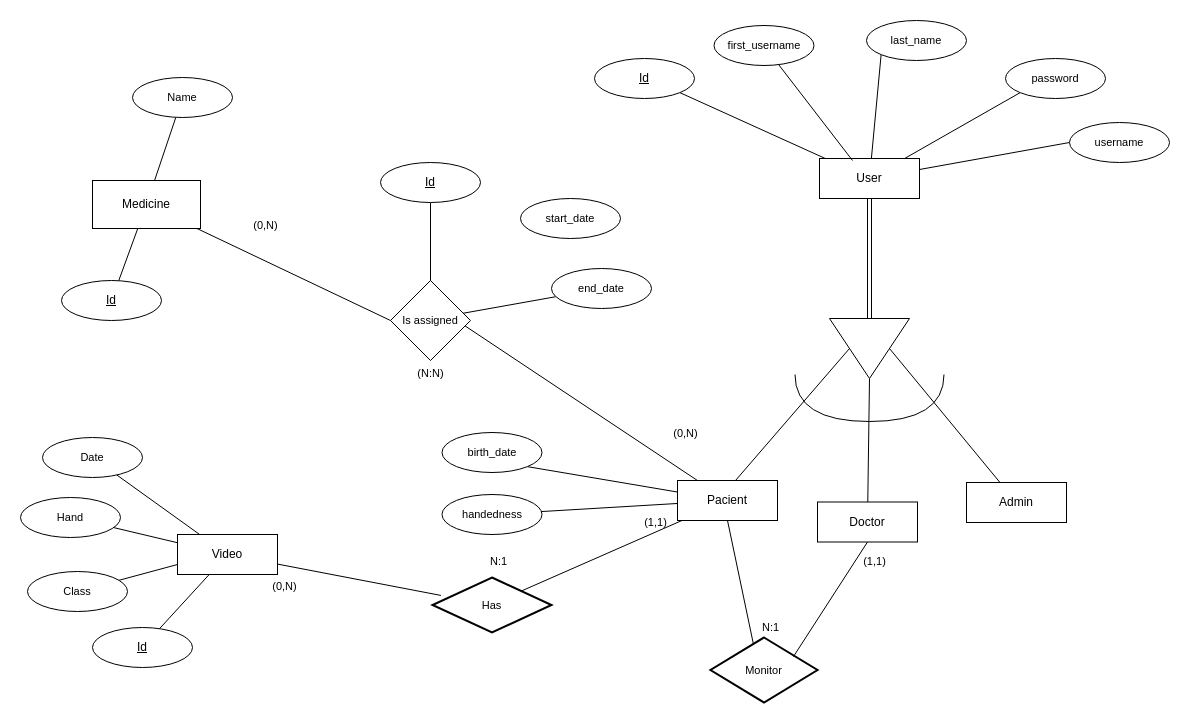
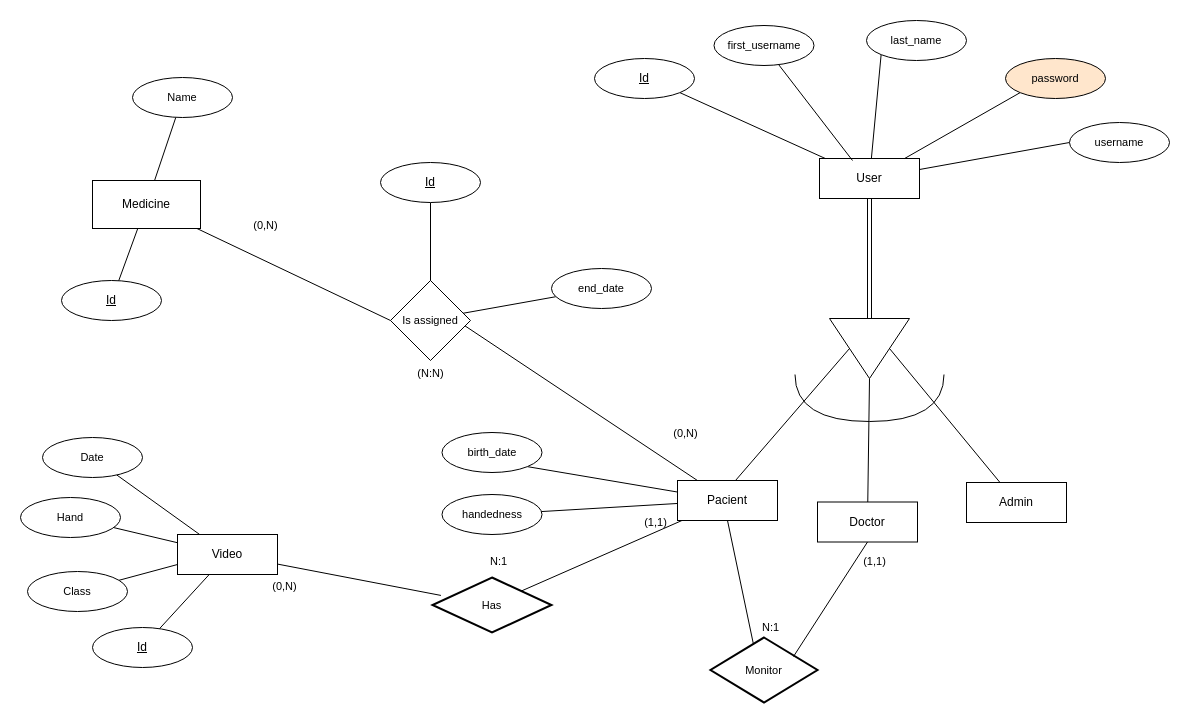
(1056, 79) -> (1056, 79)
(571, 219) -> none
